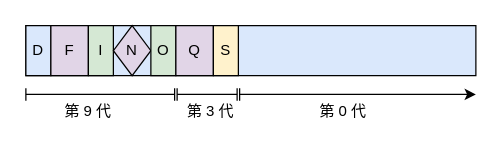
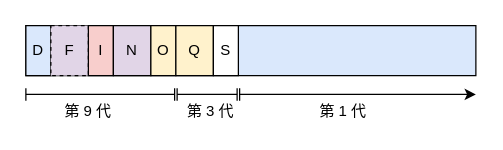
(69, 51) -> (69, 51)
(101, 51) -> (101, 51)
(132, 51) -> (132, 51)
(163, 51) -> (163, 51)
(194, 51) -> (194, 51)
(226, 51) -> (226, 51)
(343, 112) -> (343, 112)
